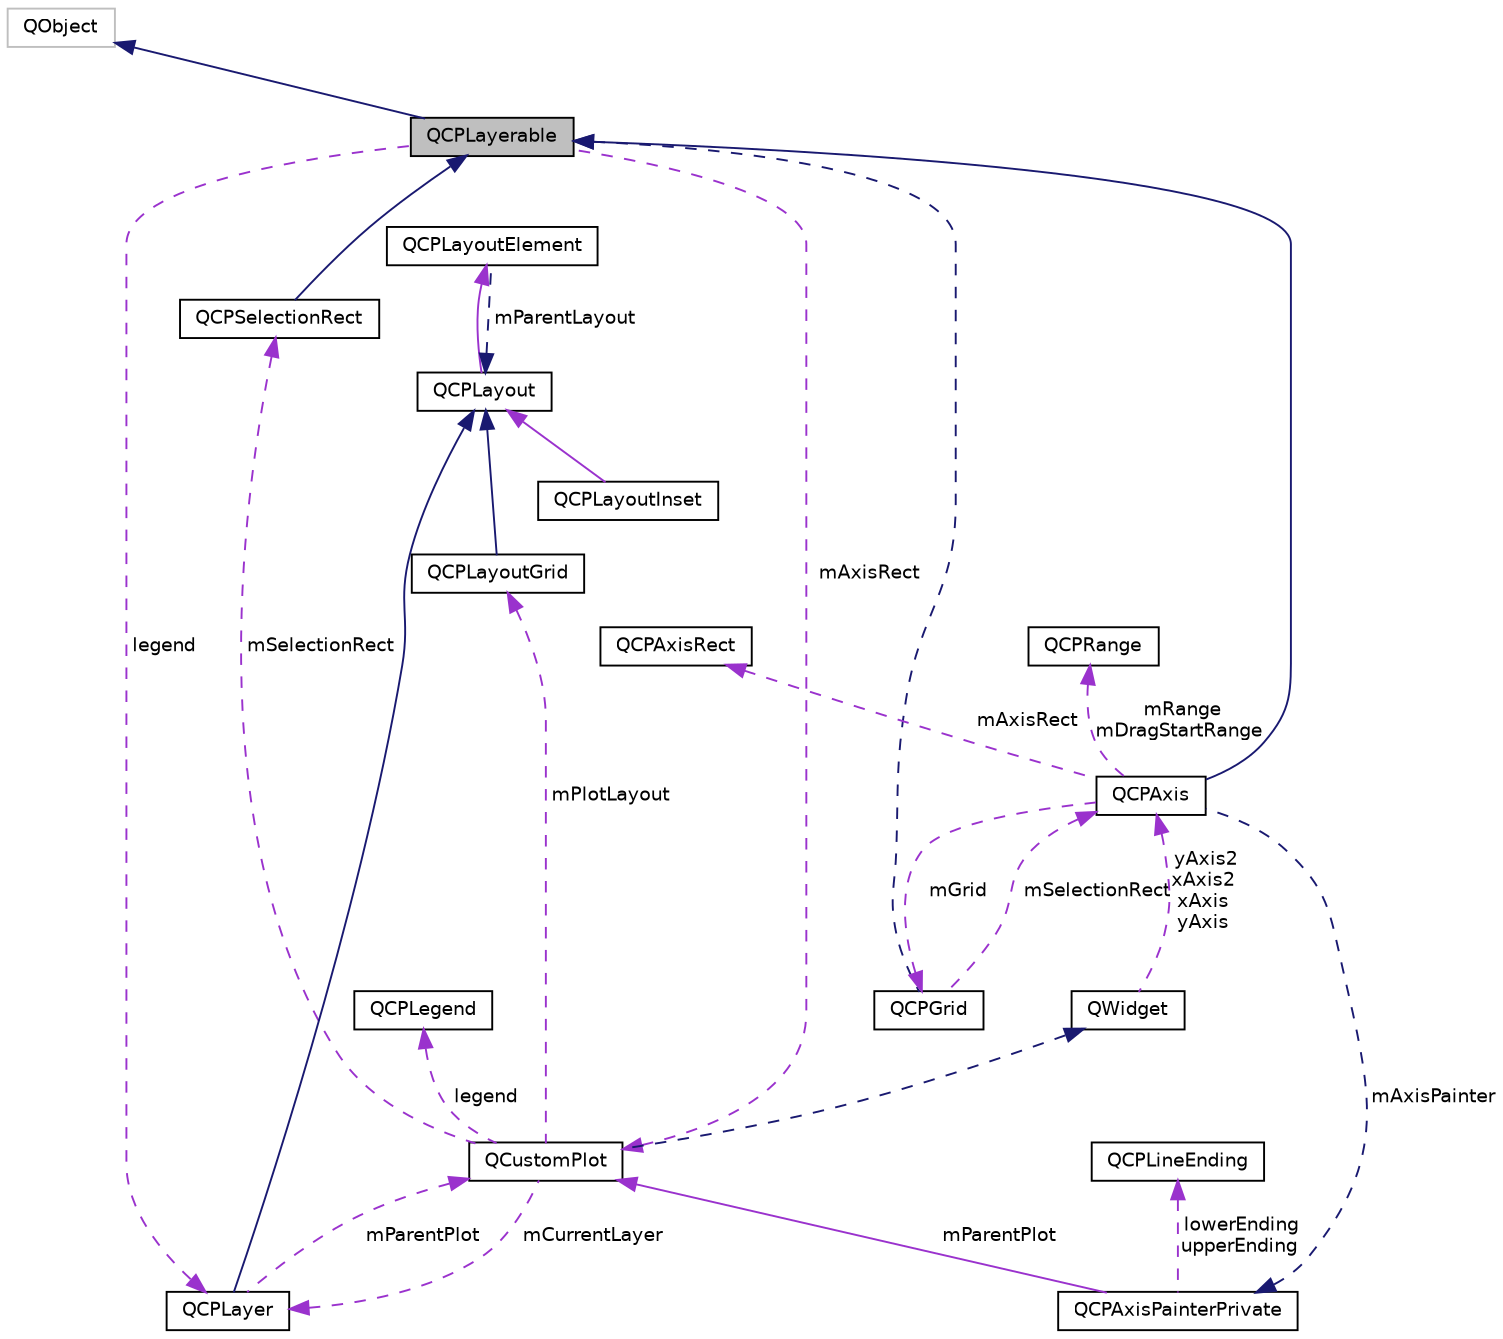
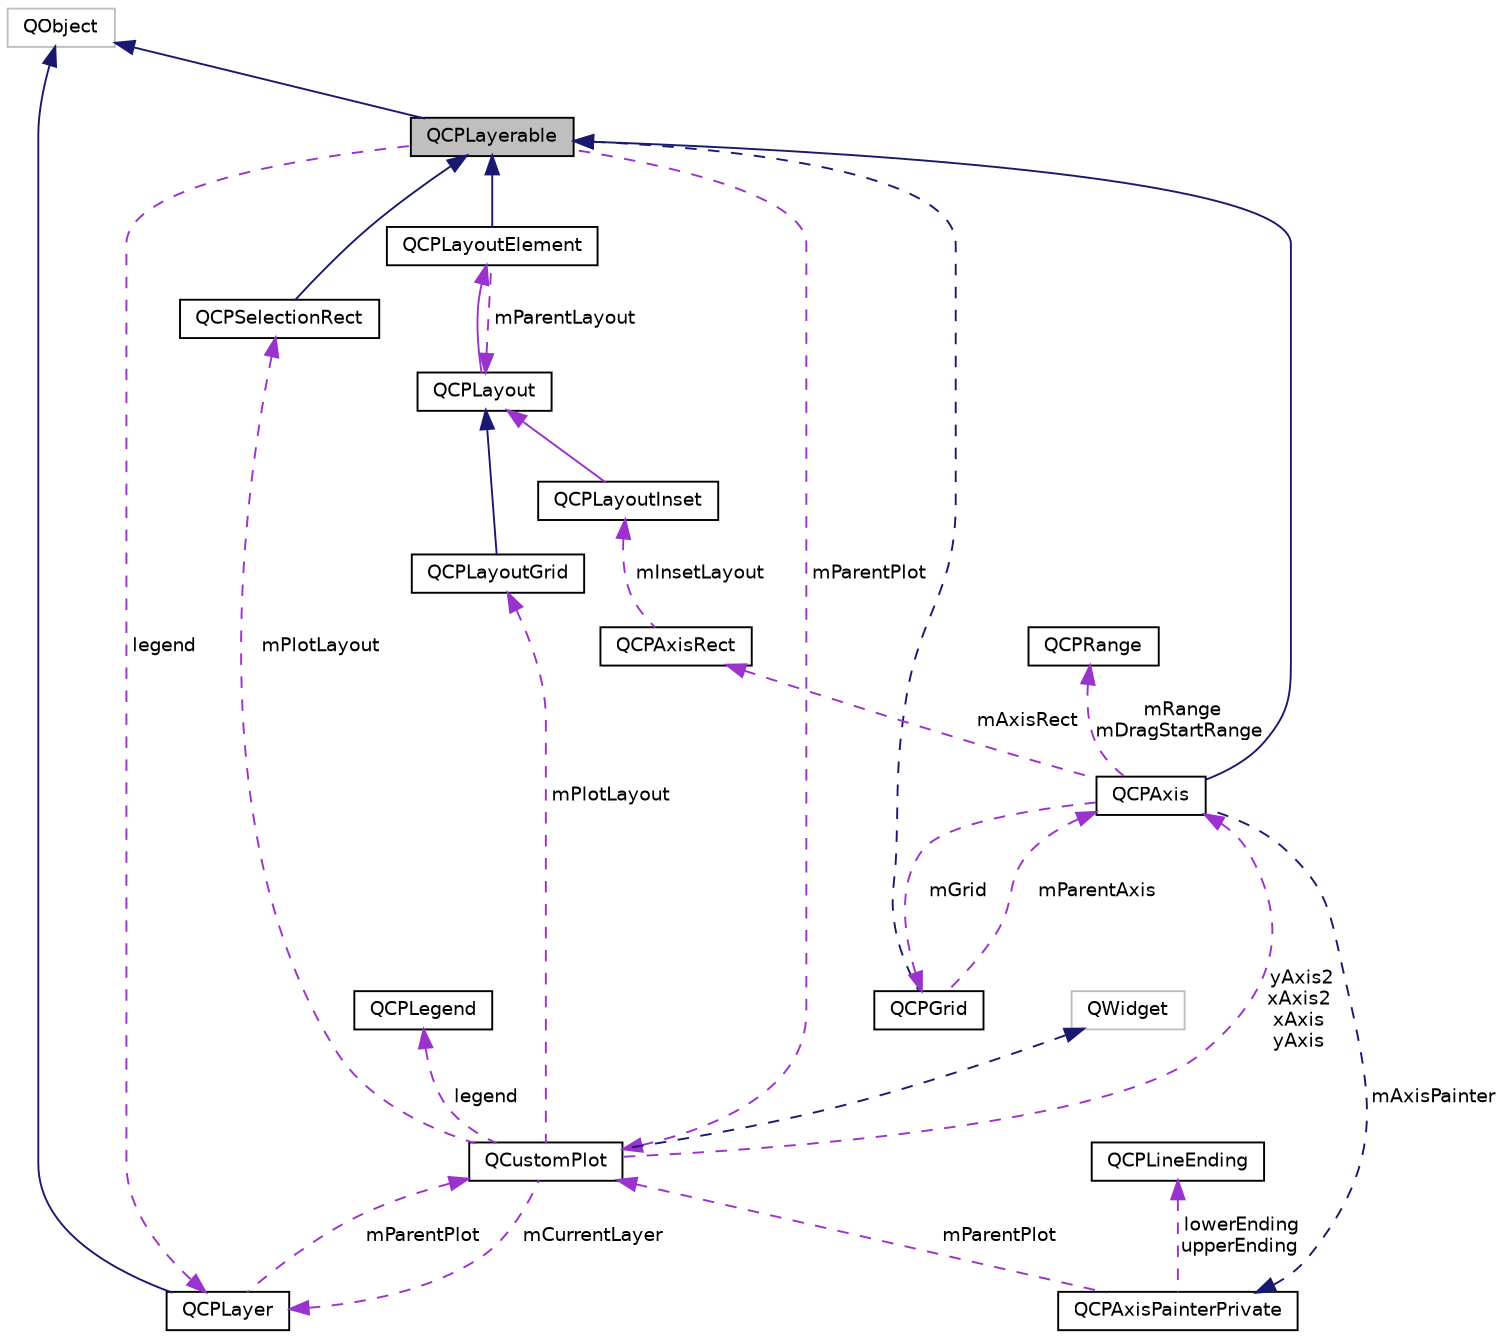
none -> (492, 201)
(489, 309) -> (489, 309)
(867, 574) -> (867, 574)
none -> (628, 587)
(318, 646) -> (318, 646)
(361, 861) -> (38, 713)
(1095, 892) -> (1095, 892)
(1168, 915) -> (1051, 1109)
(1128, 1010) -> (1128, 1010)
(871, 1238) -> (871, 1238)
